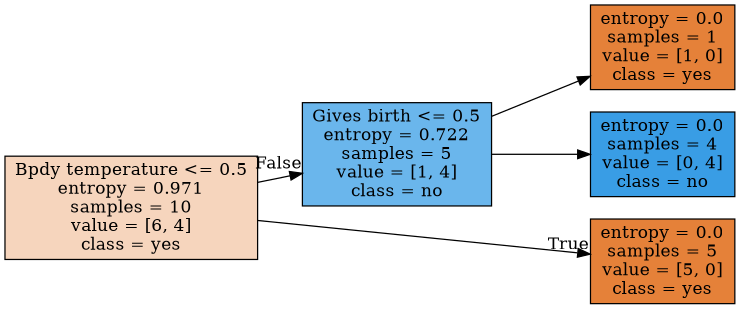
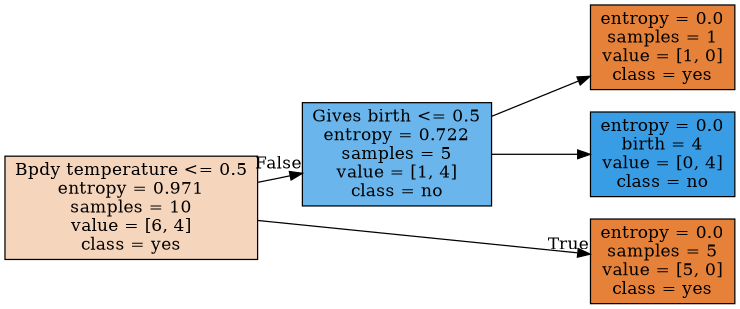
(663, 154) -> (663, 154)
